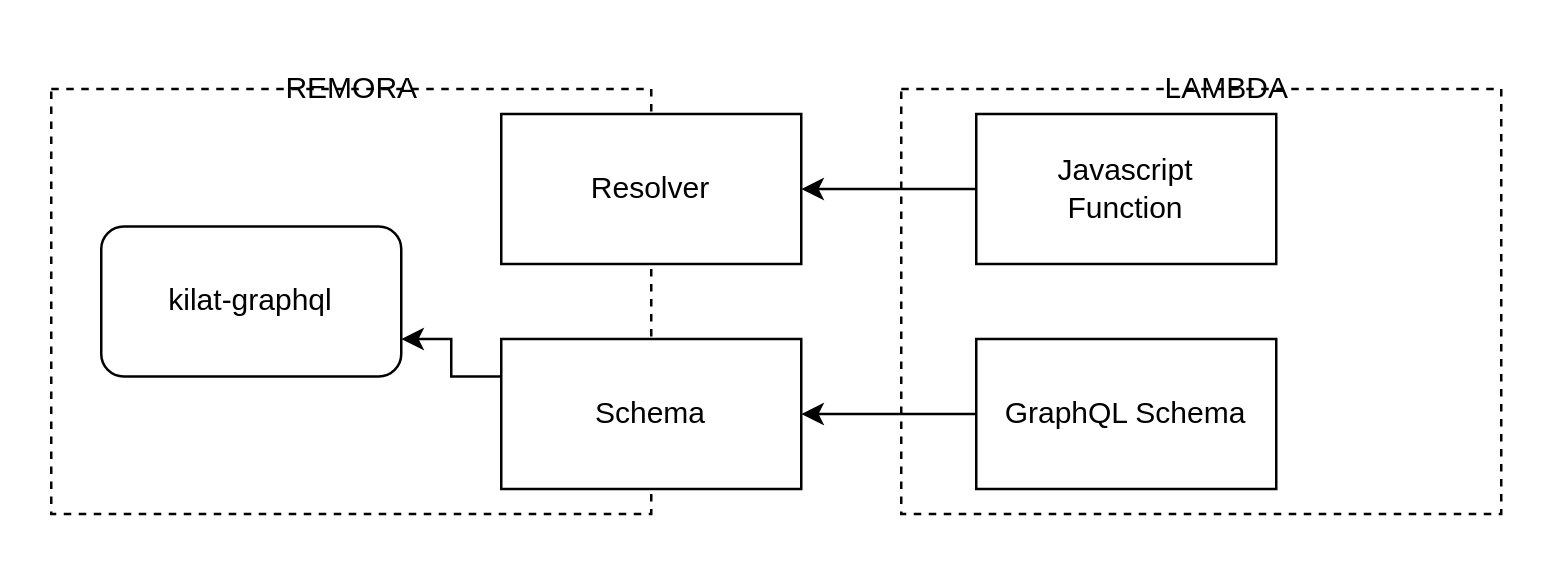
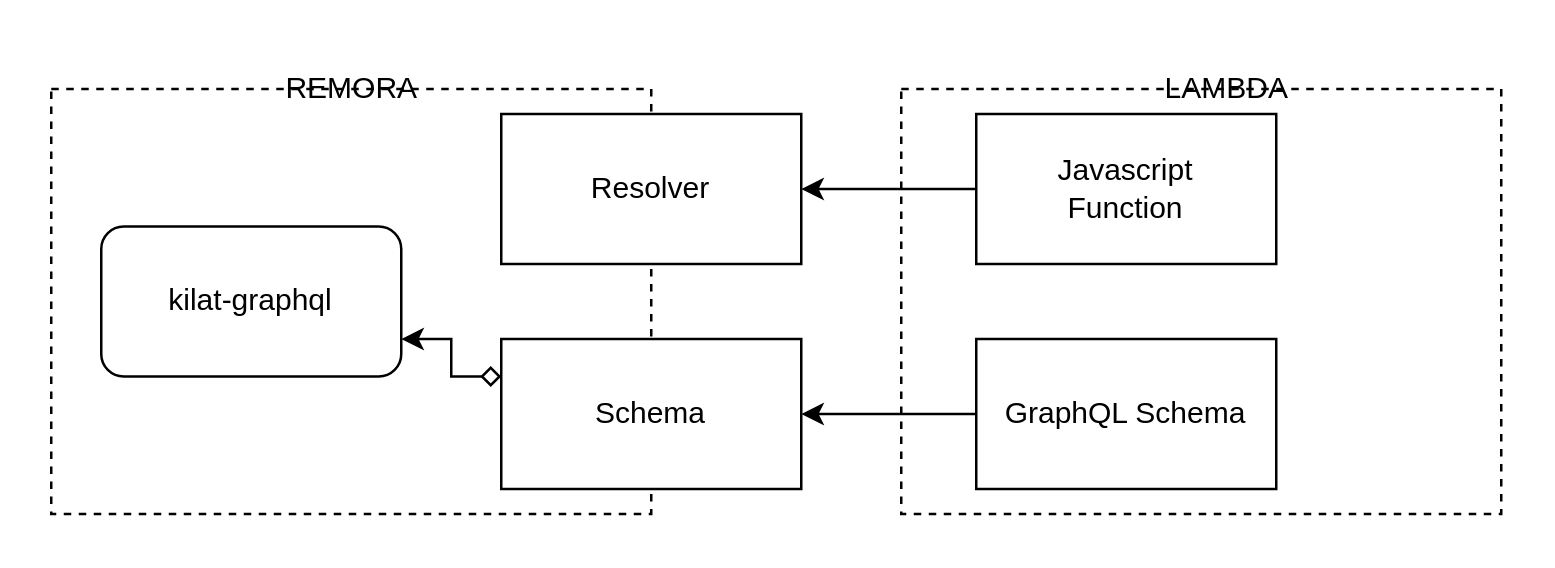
(490, 376) -> (481, 376)
